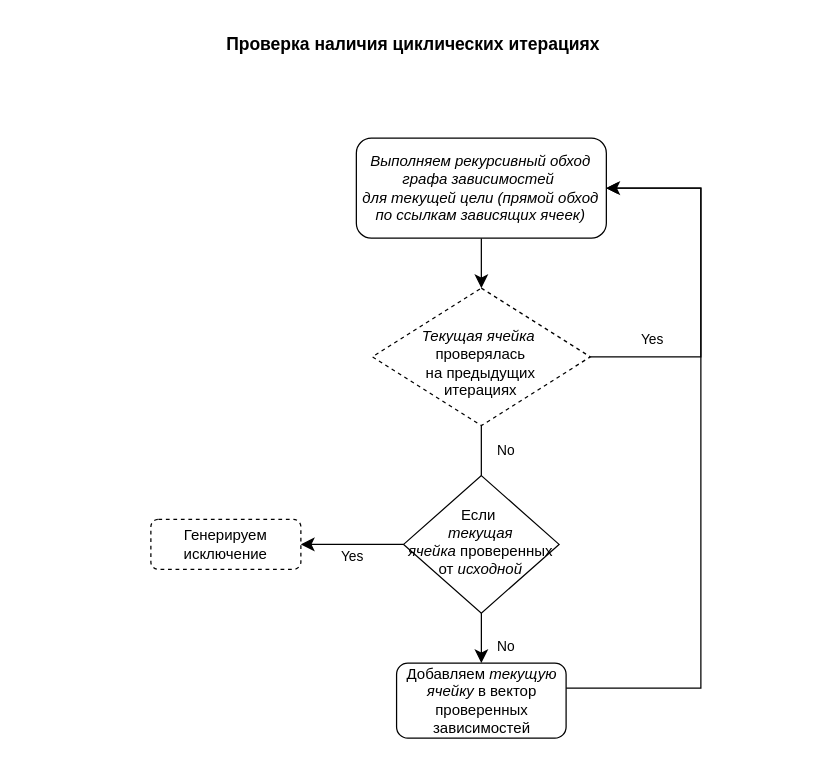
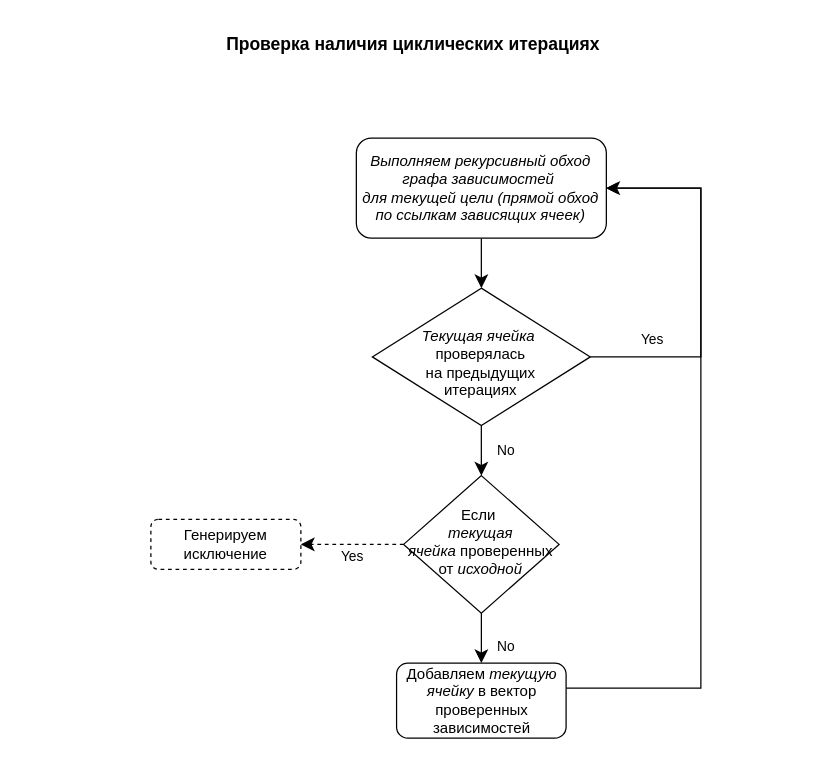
(481, 357) -> (481, 357)
(481, 468) -> (481, 464)
(357, 544) -> (357, 544)
